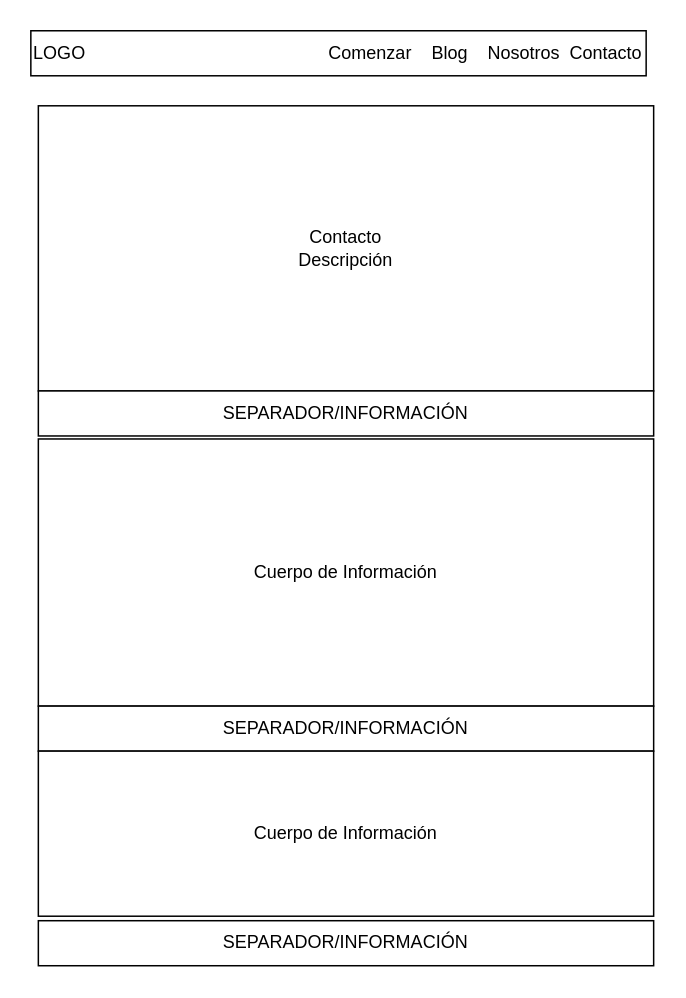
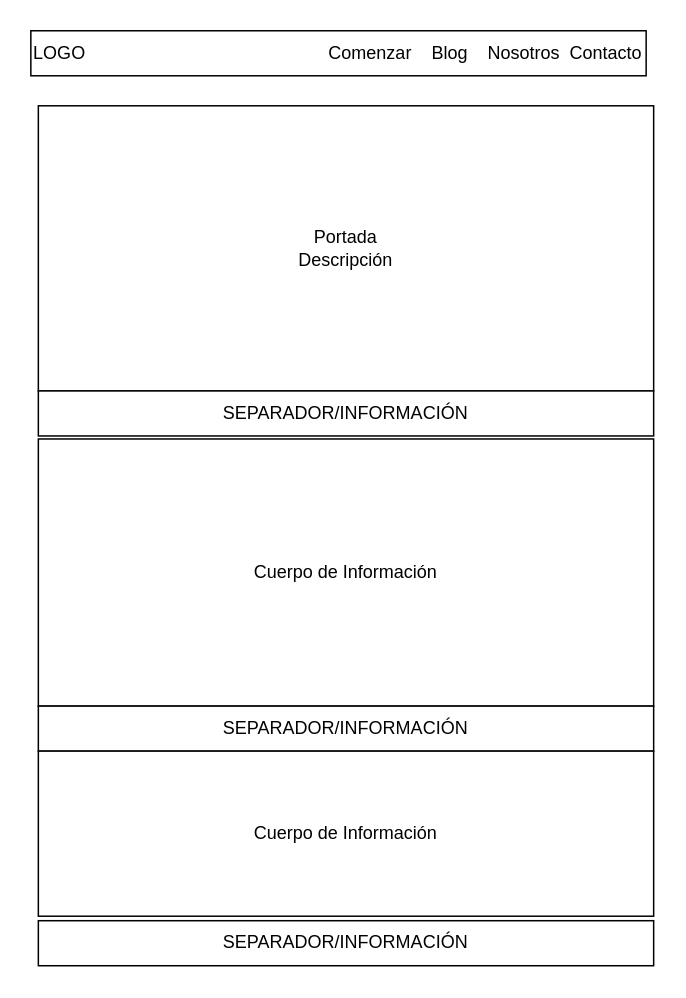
(346, 248) -> (346, 248)
